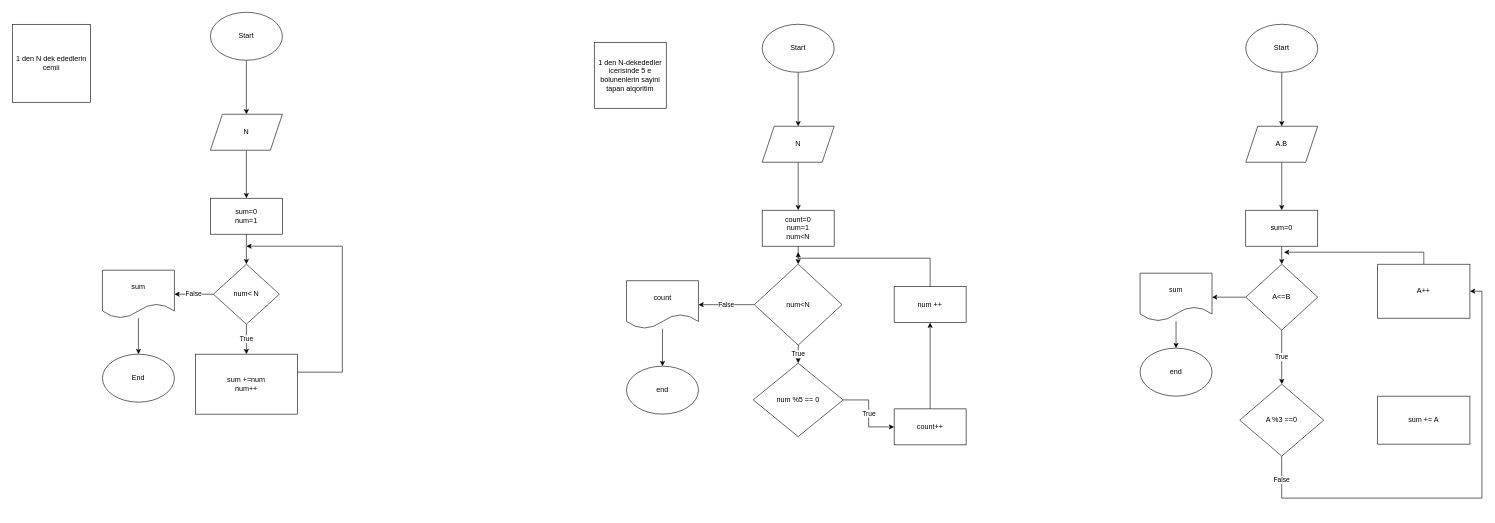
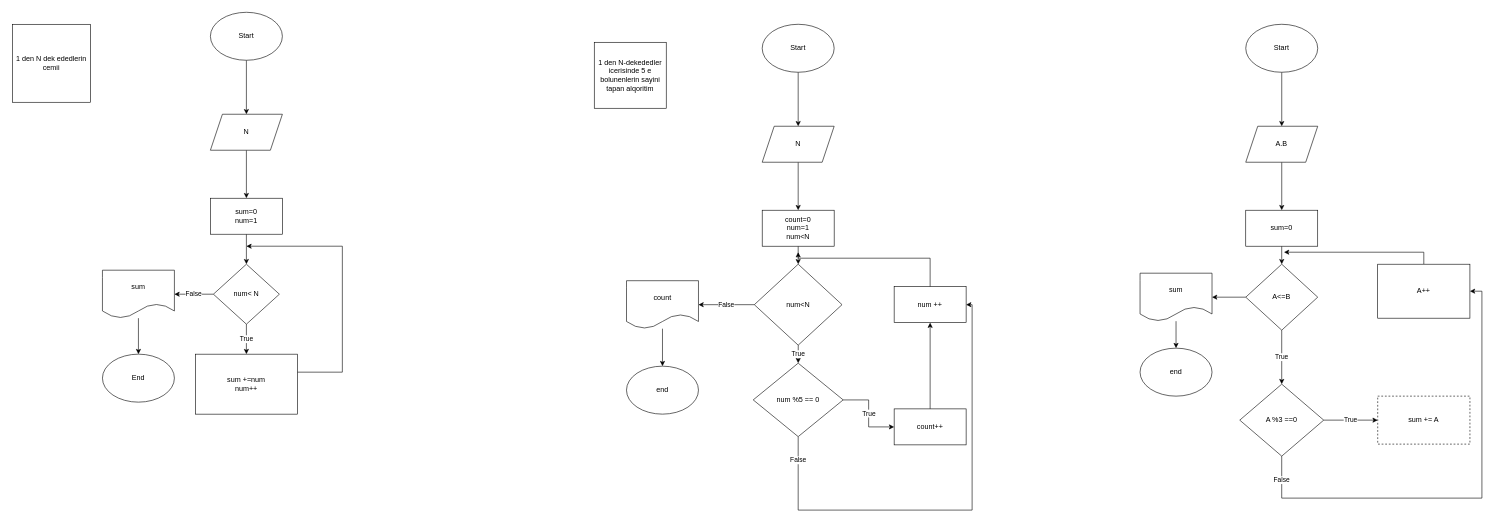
none -> (1352, 420)
(1424, 420) -> (1424, 420)
none -> (798, 459)
